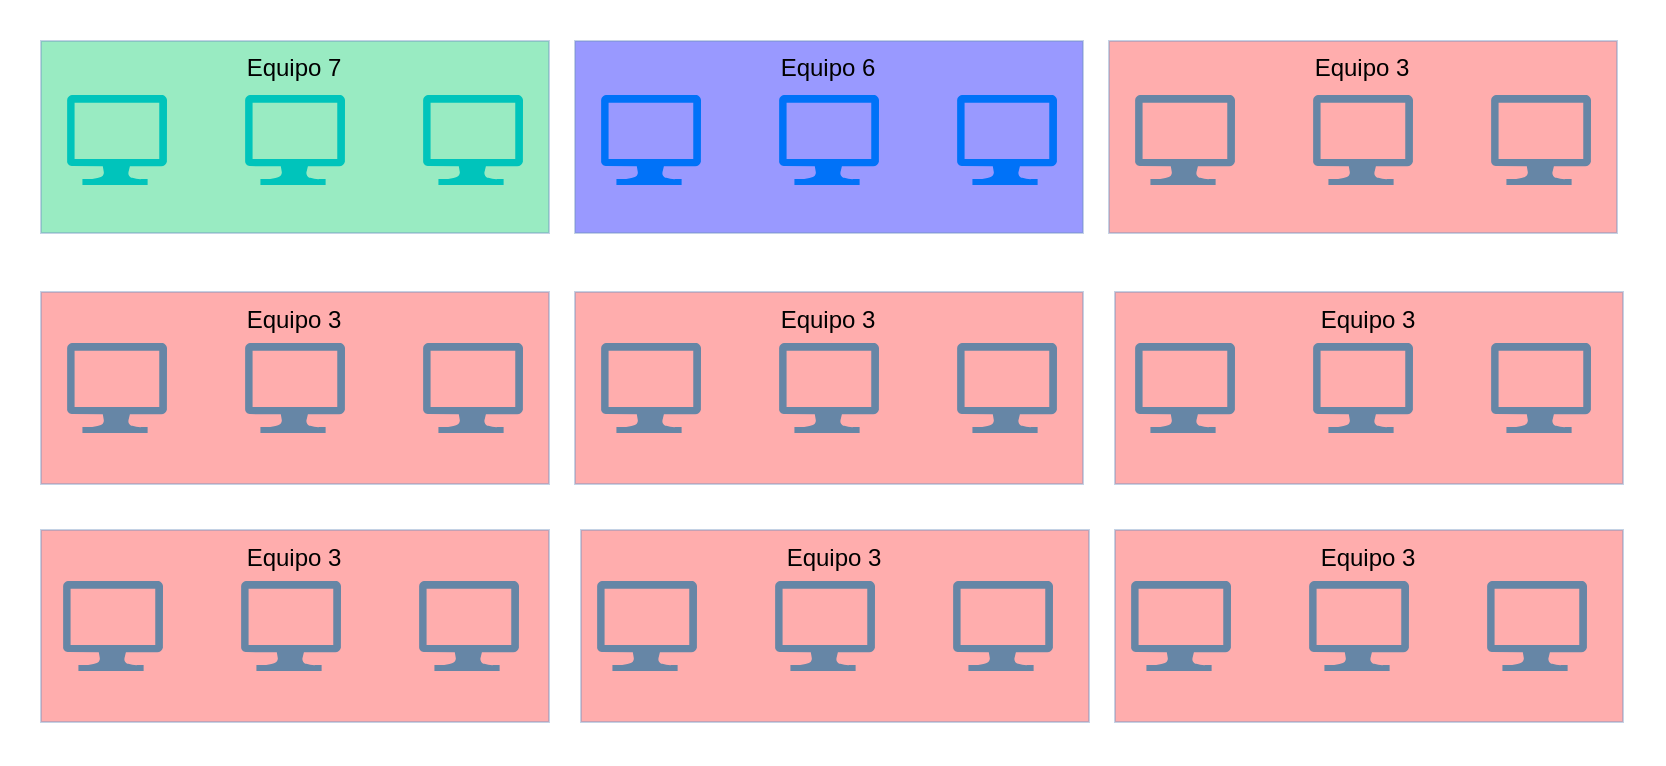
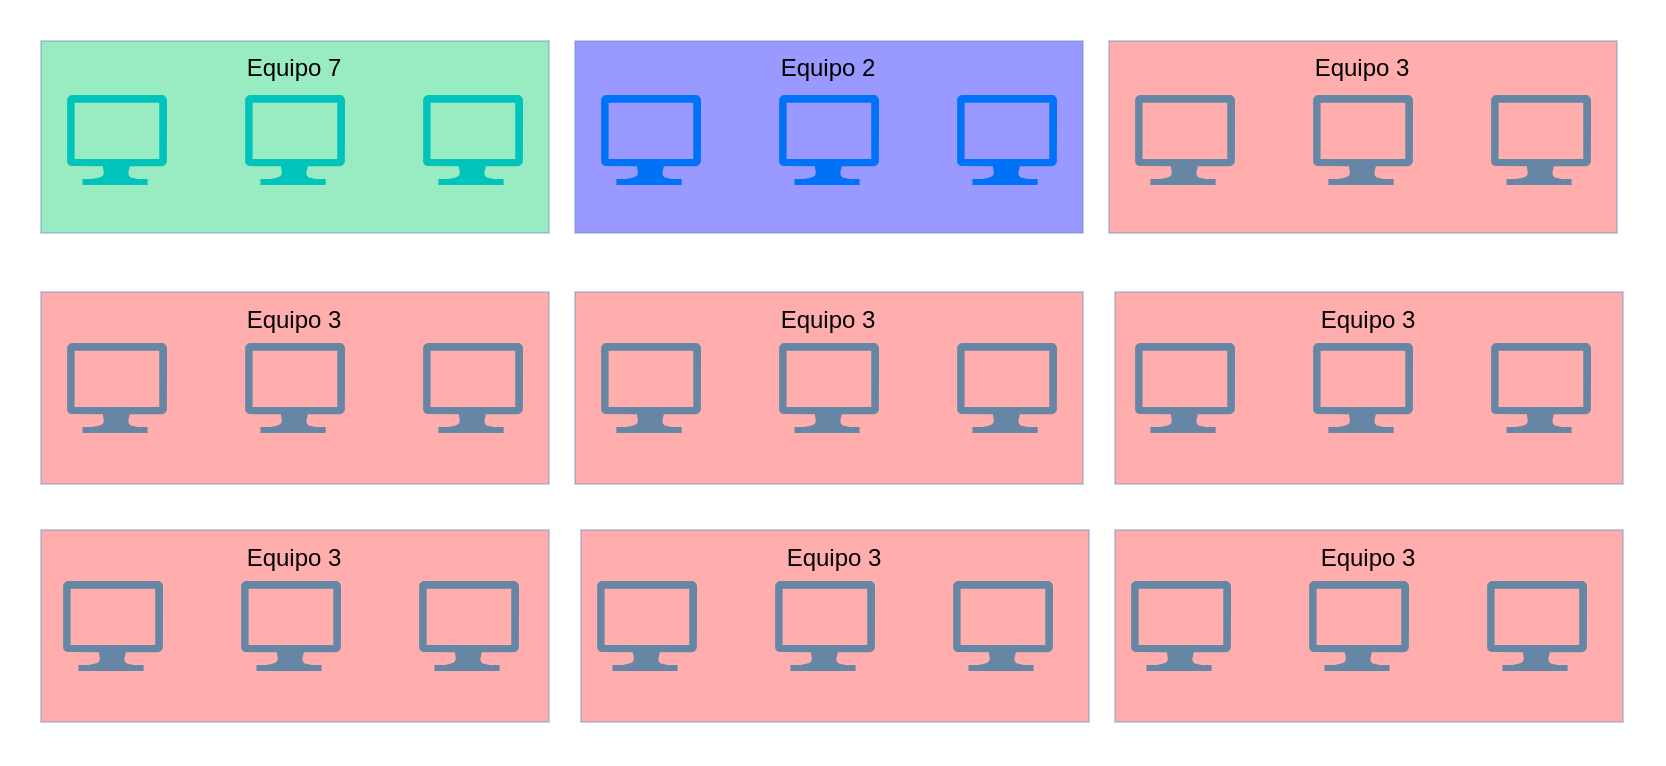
(829, 69) -> (829, 69)
